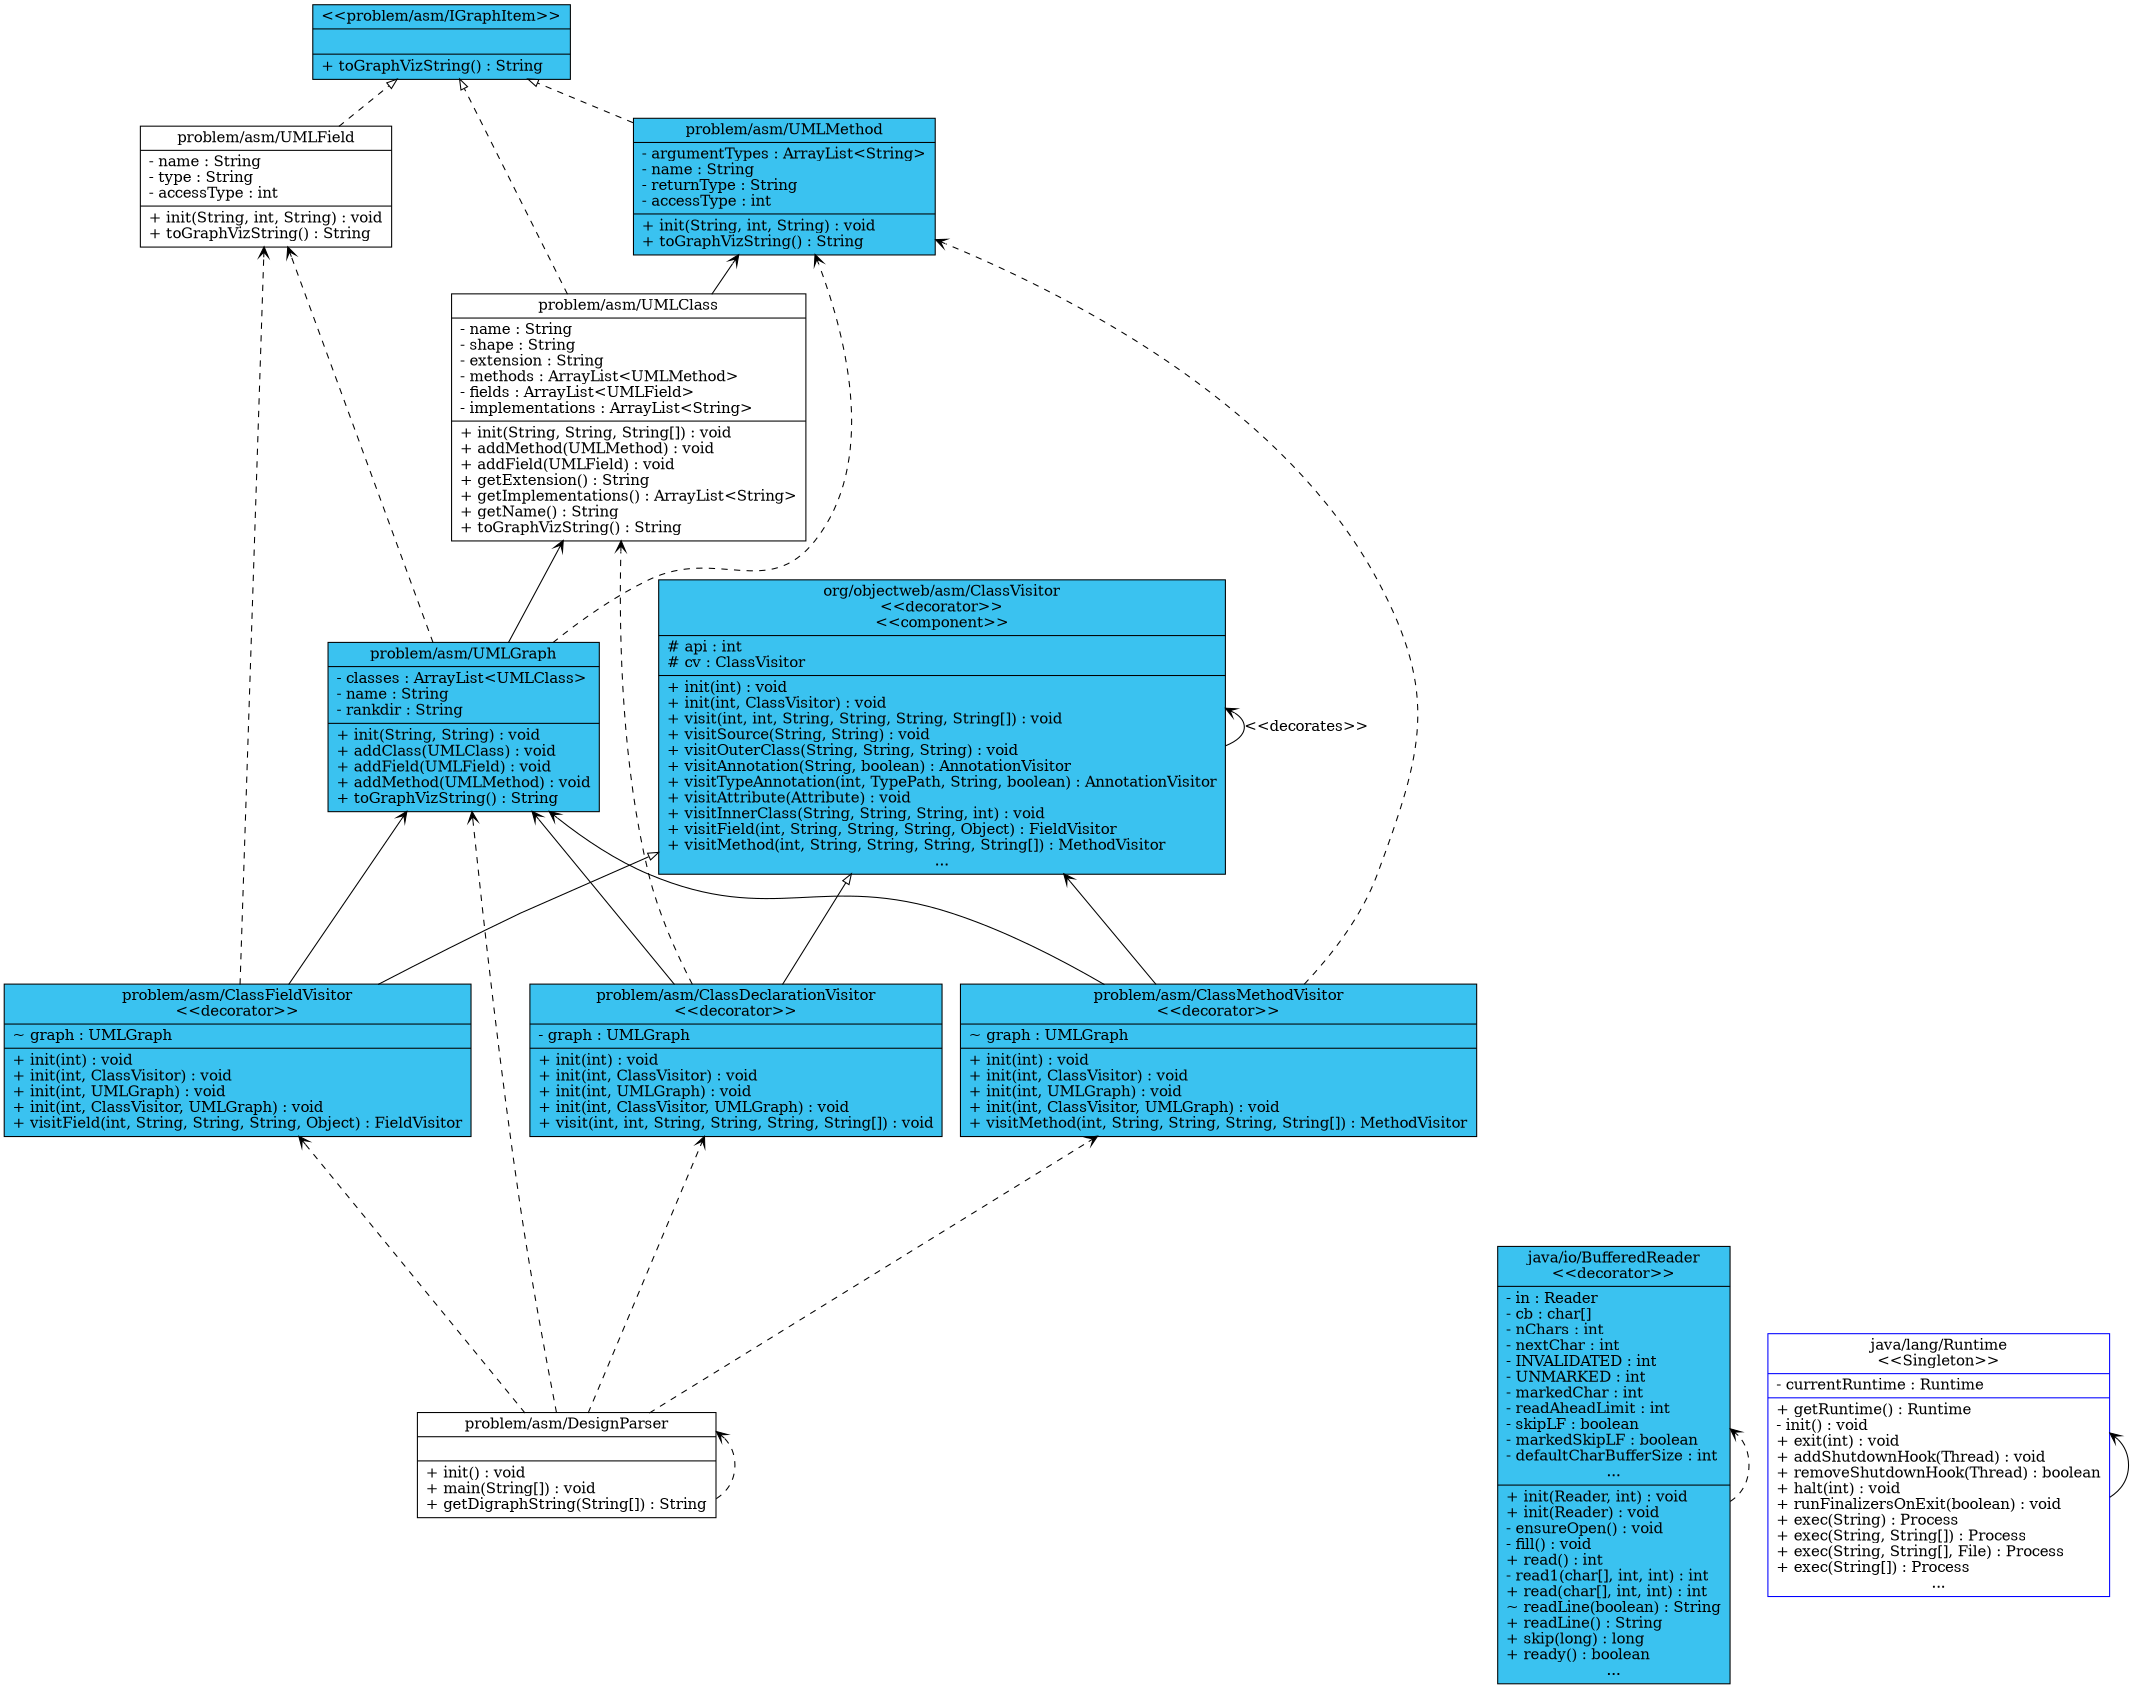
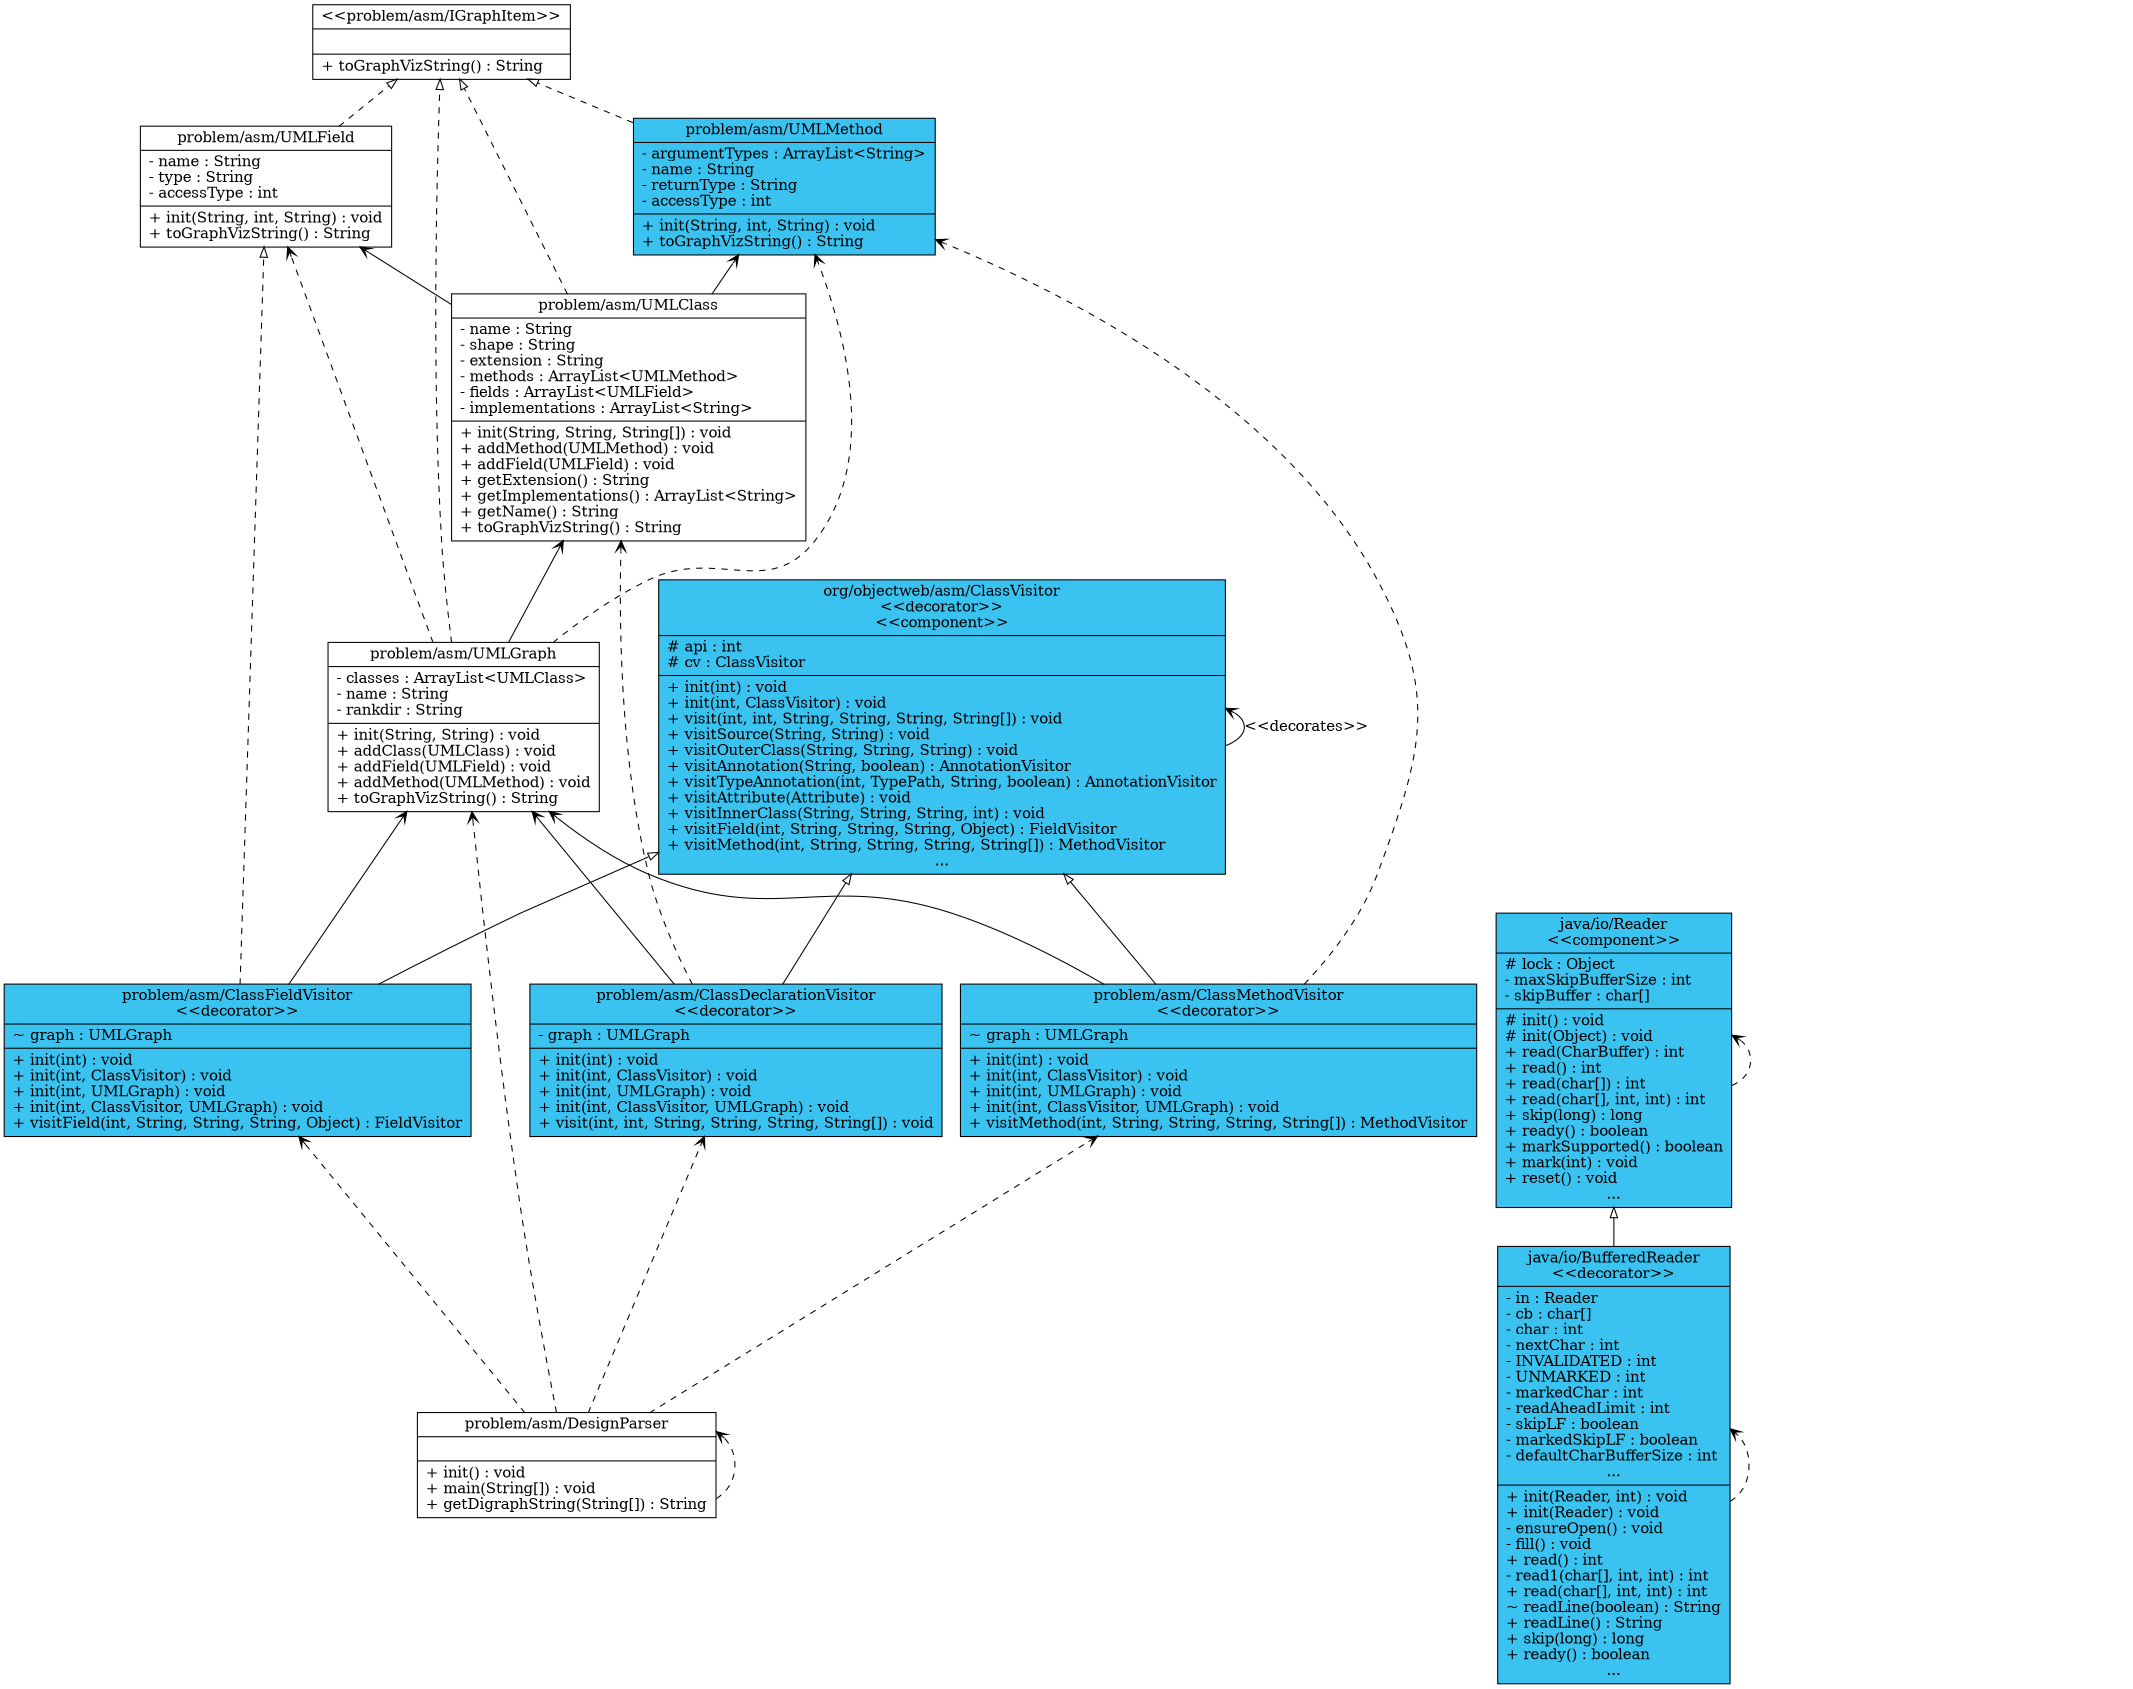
(442, 42) -> (442, 42)
none -> (410, 279)
none -> (436, 367)
(252, 621) -> (252, 621)
(464, 727) -> (464, 727)
(1113, 933) -> (1113, 933)
none -> (1614, 1060)
(1556, 1330) -> (1545, 1330)
(1939, 1465) -> none
